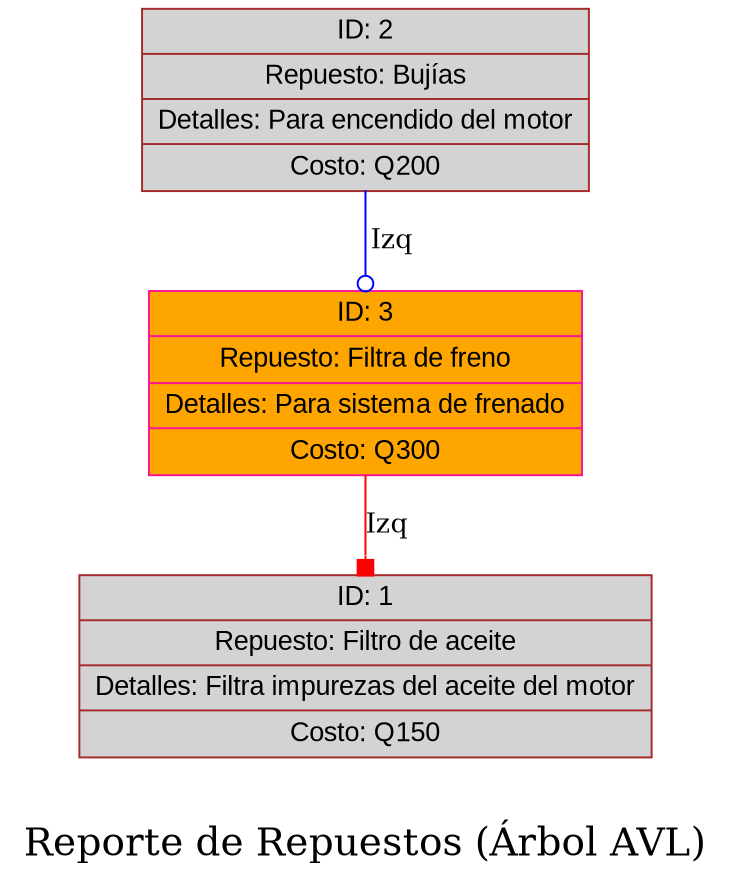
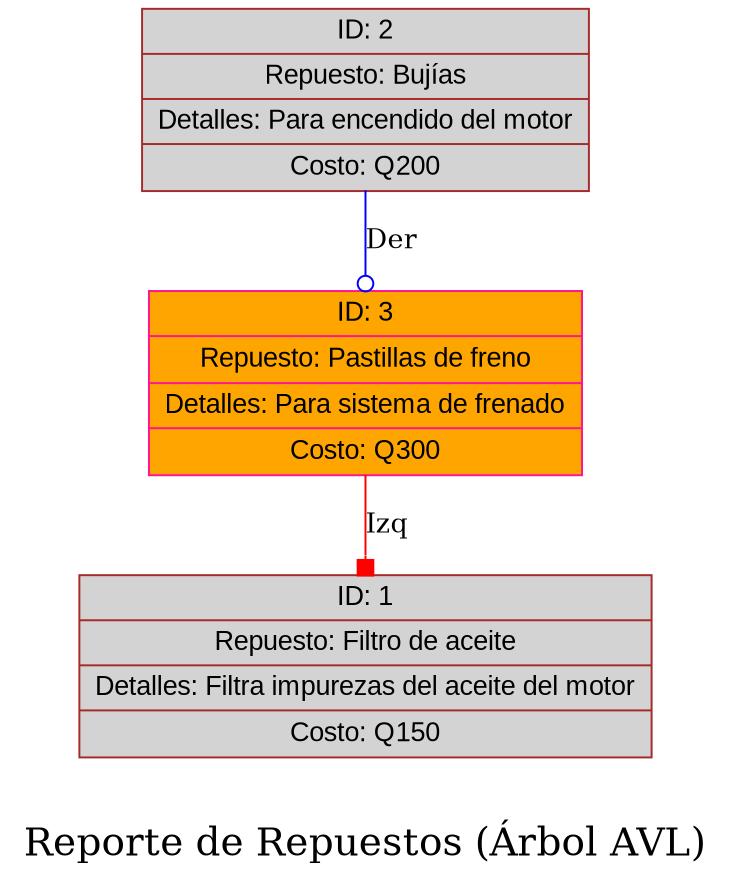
(392, 241) -> (392, 241)
(365, 359) -> (365, 359)
